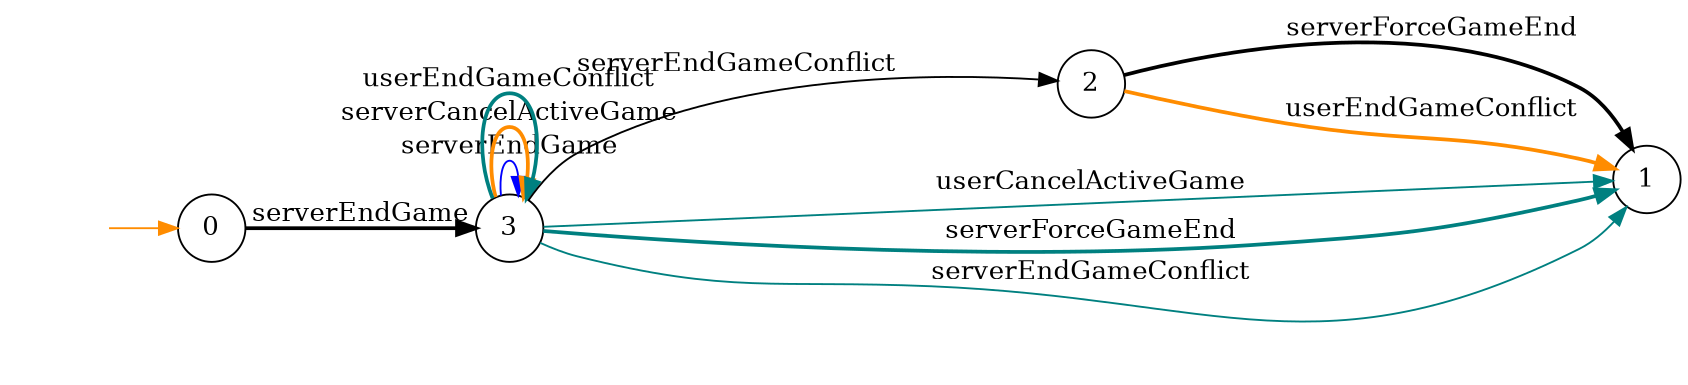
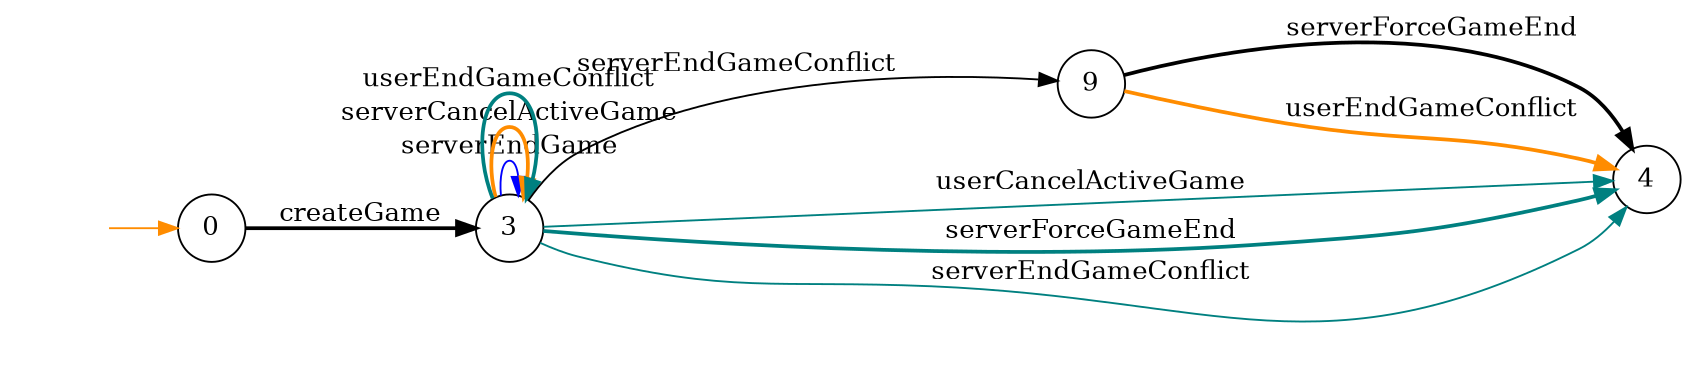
(1091, 84) -> (1091, 84)
(1647, 179) -> (1647, 179)
(361, 214) -> (361, 214)
